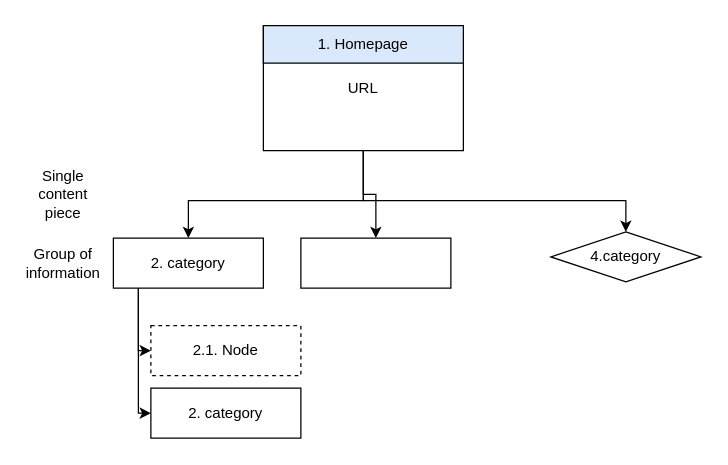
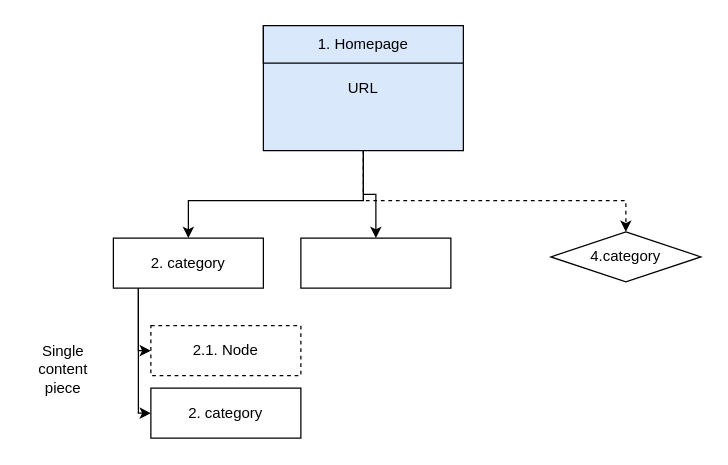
(363, 88) -> (363, 88)
(63, 194) -> (63, 369)
(506, 201) -> (506, 201)
(63, 263) -> none
